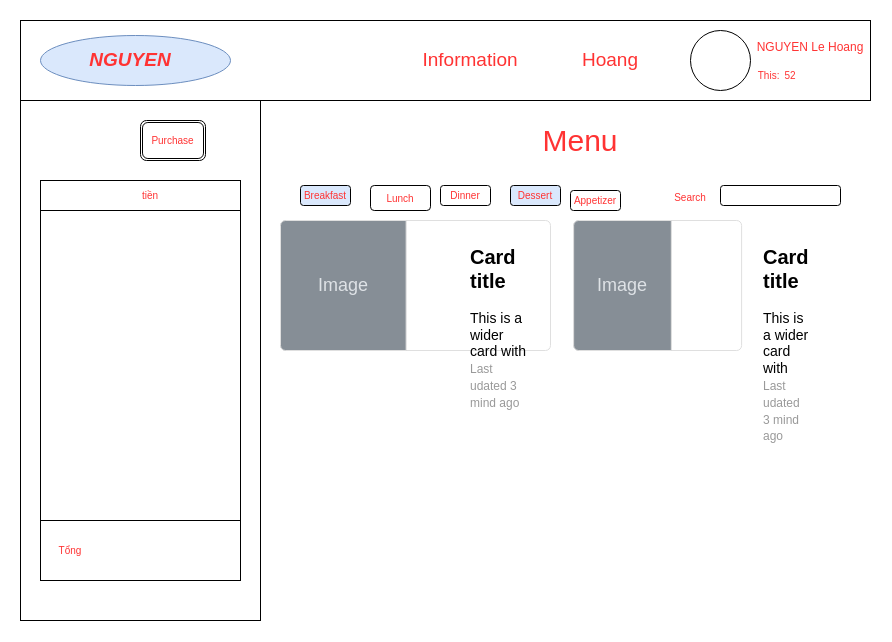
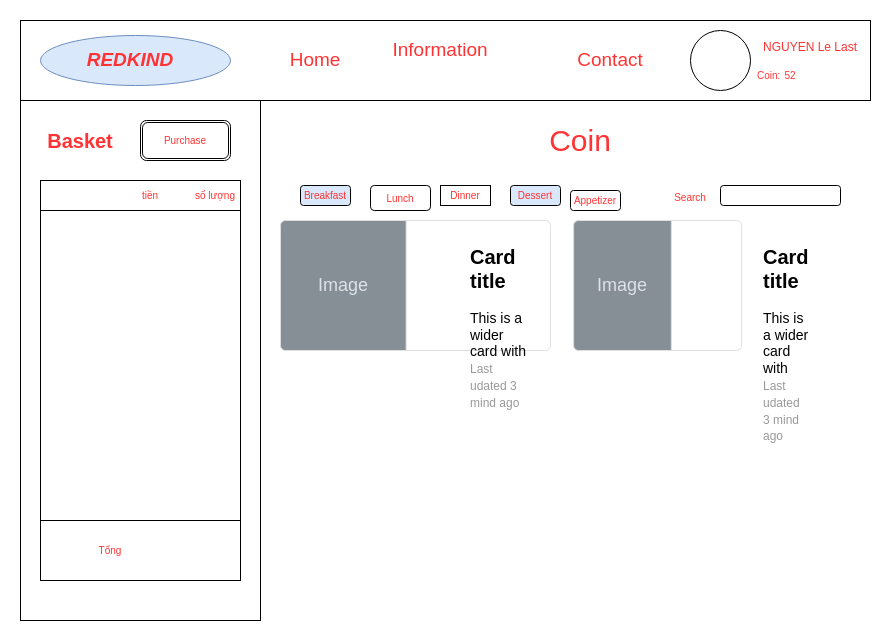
(811, 46) -> (811, 46)
(131, 61) -> (131, 61)
none -> (316, 61)
(471, 61) -> (441, 51)
(611, 61) -> (611, 61)
(771, 76) -> (771, 76)
(173, 141) -> (186, 141)
(581, 141) -> (581, 141)
none -> (81, 146)
none -> (216, 196)
(466, 196) -> (466, 196)
(71, 551) -> (111, 551)
